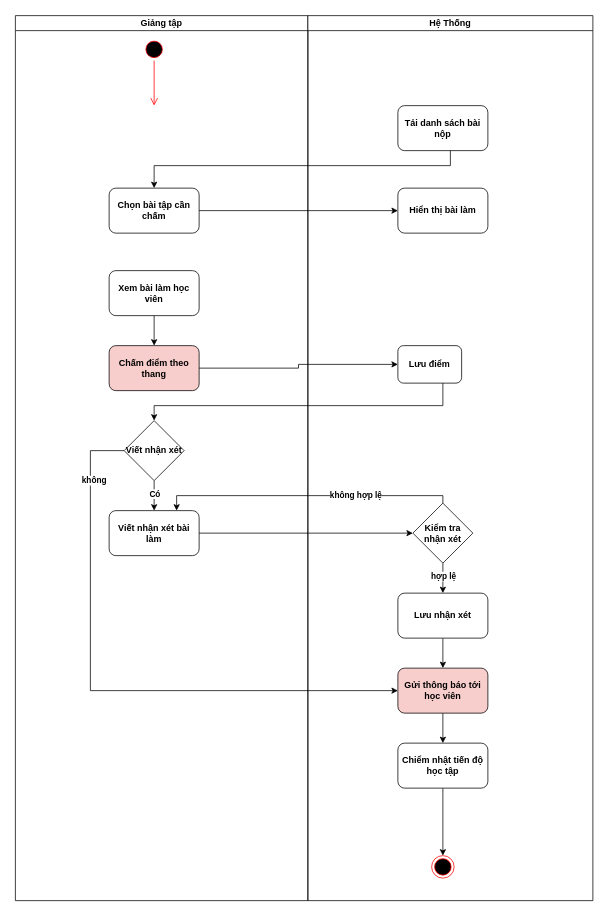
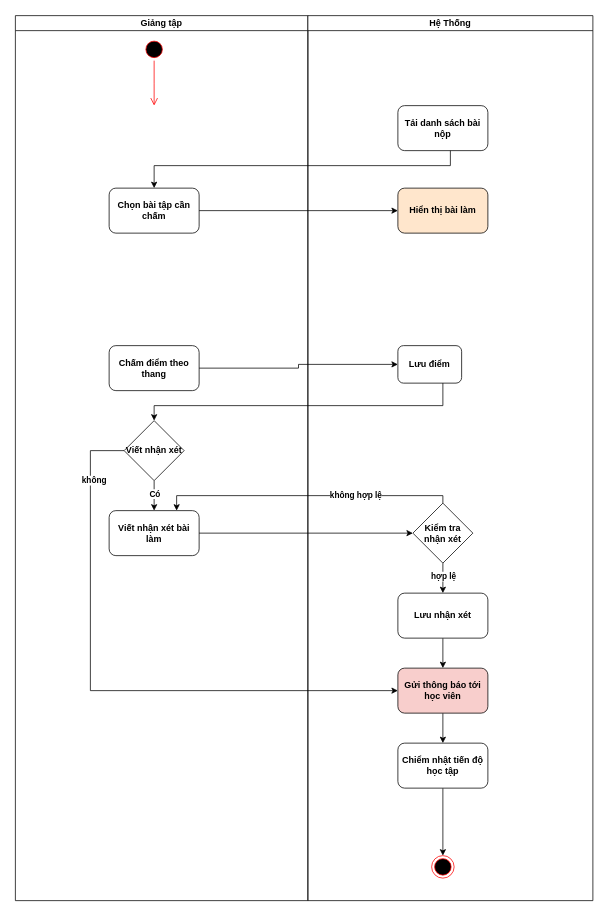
(443, 210) -> (443, 210)
(154, 293) -> none
(154, 339) -> none
(154, 368) -> (154, 368)
